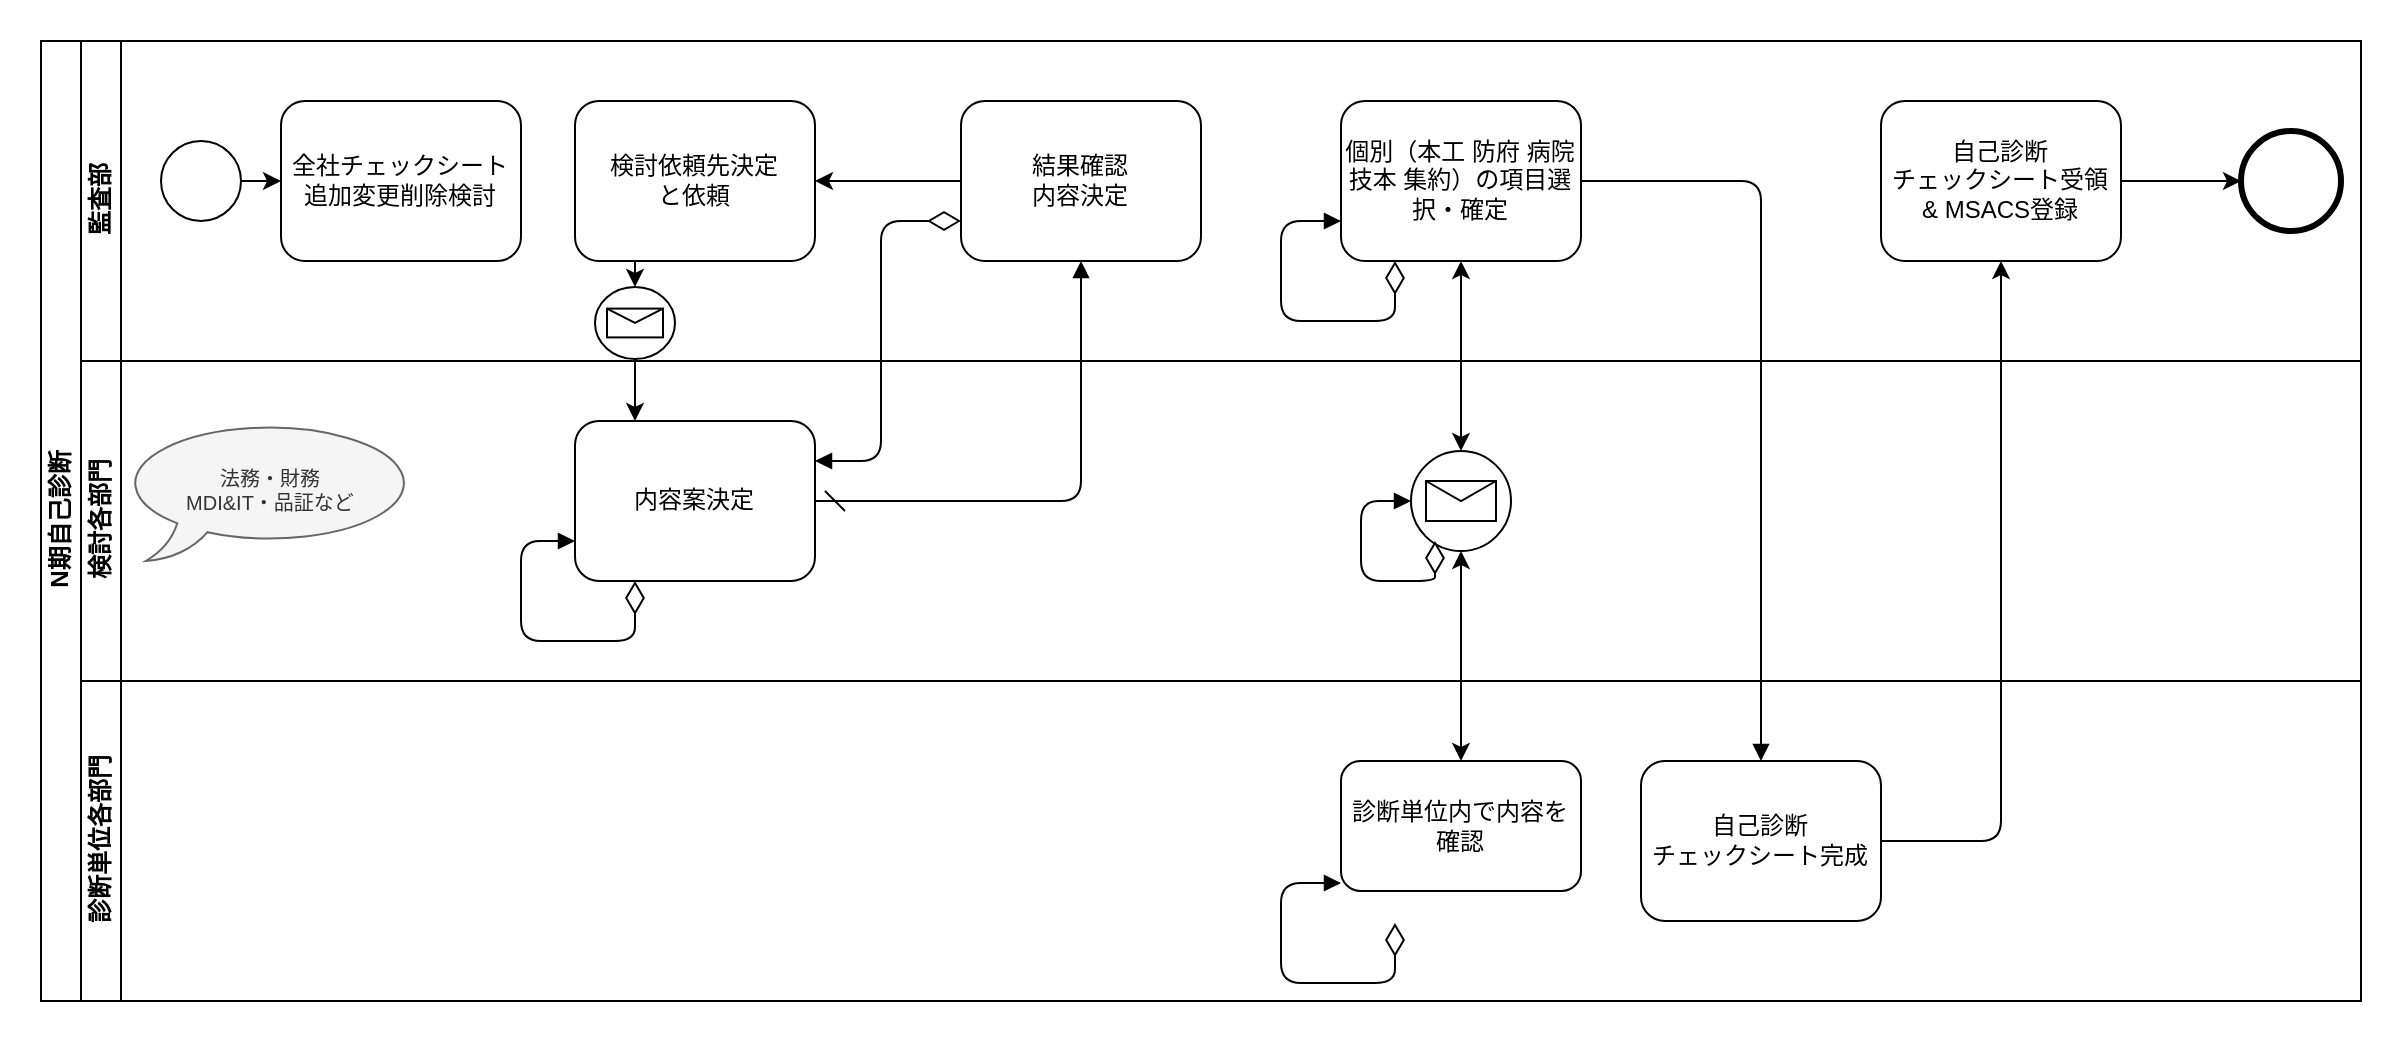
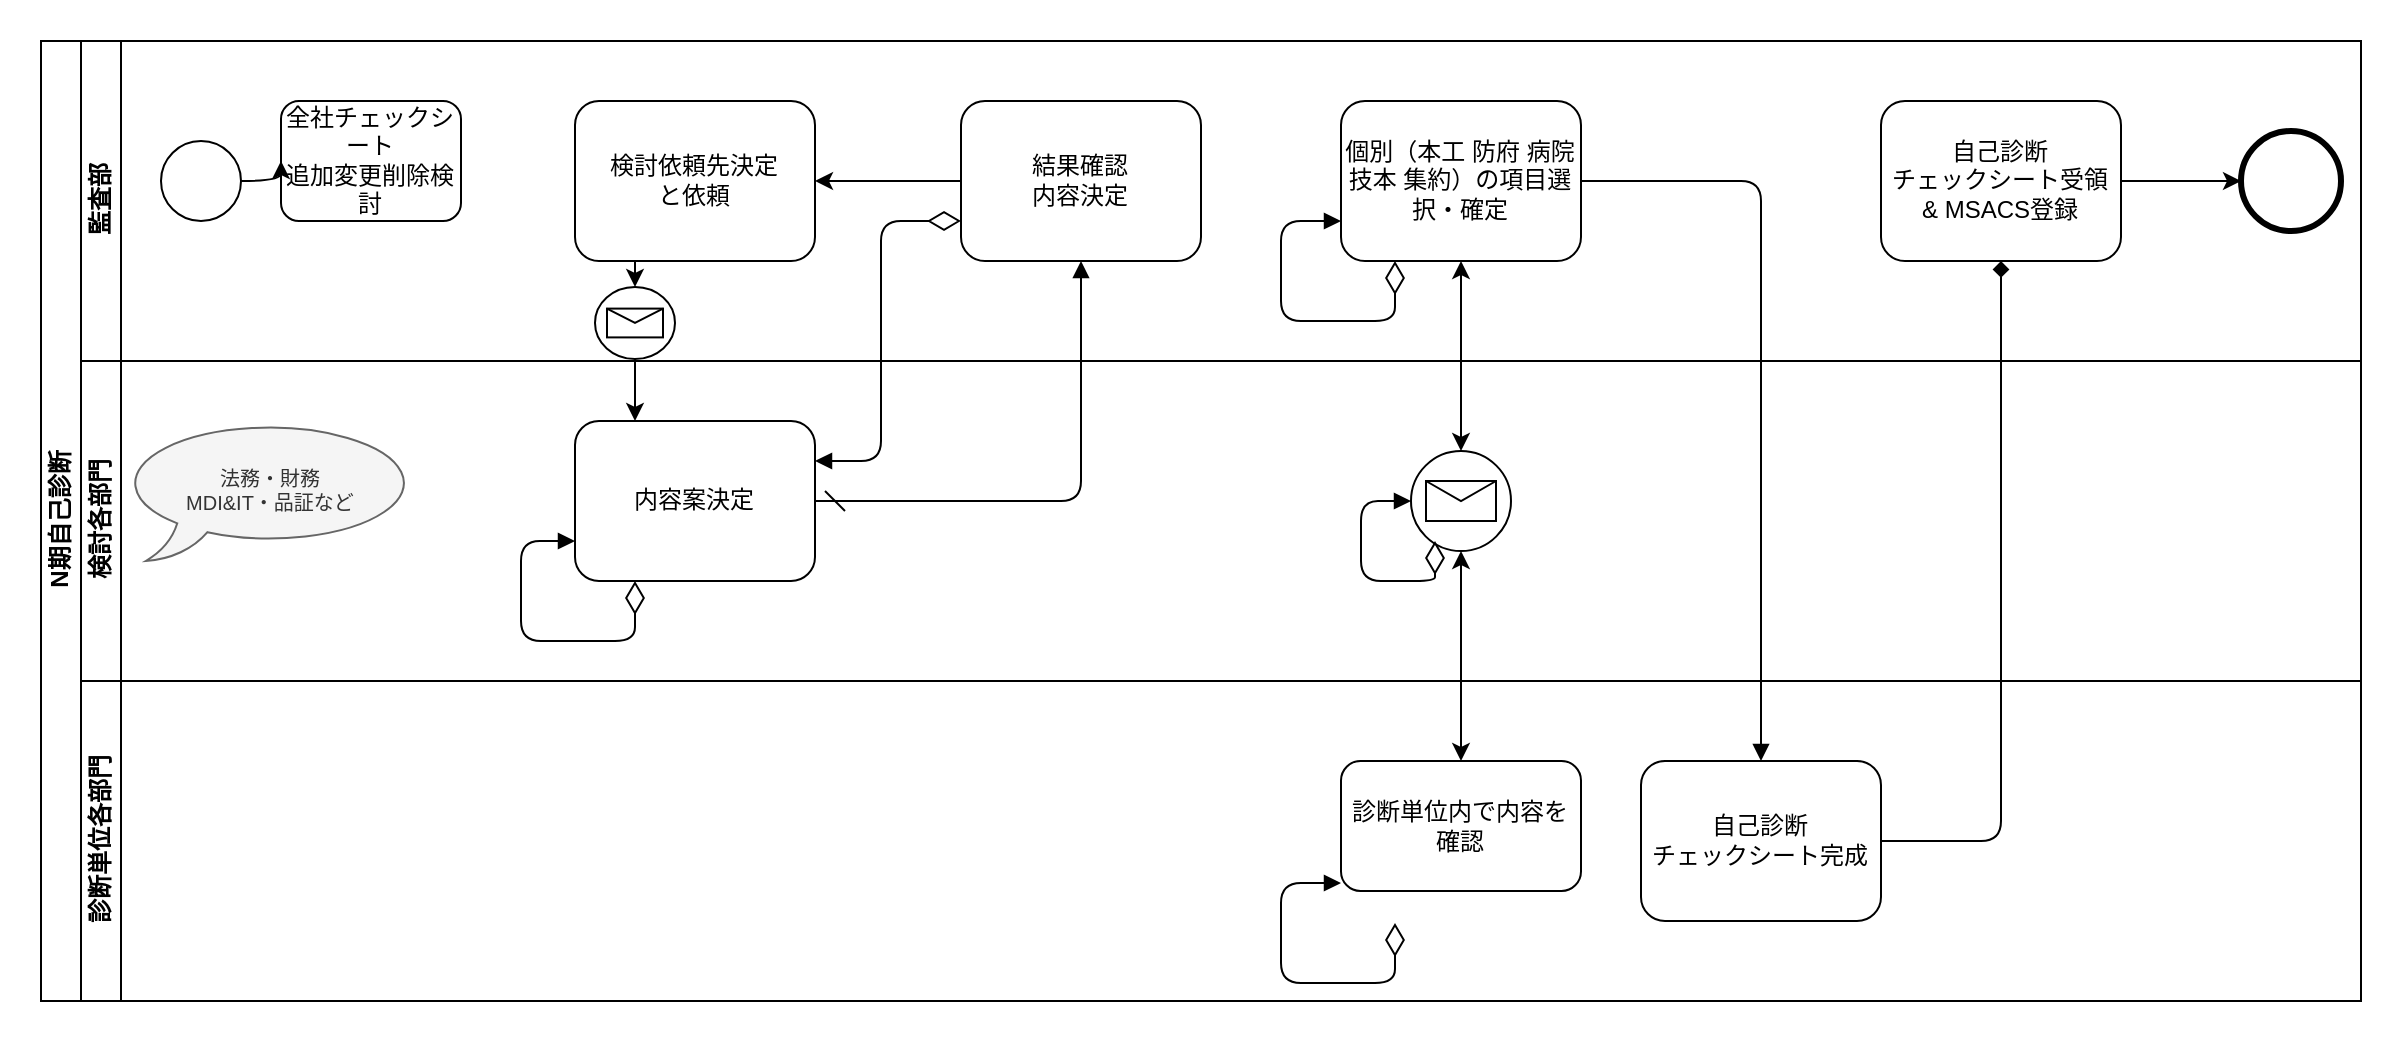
(401, 181) -> (371, 161)
(2001, 276) -> (2001, 277)
